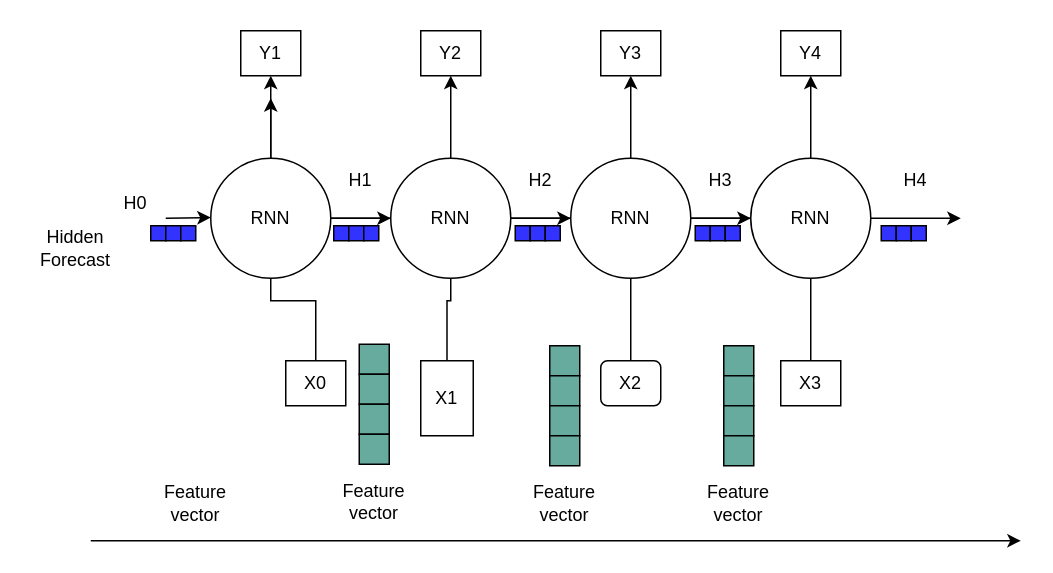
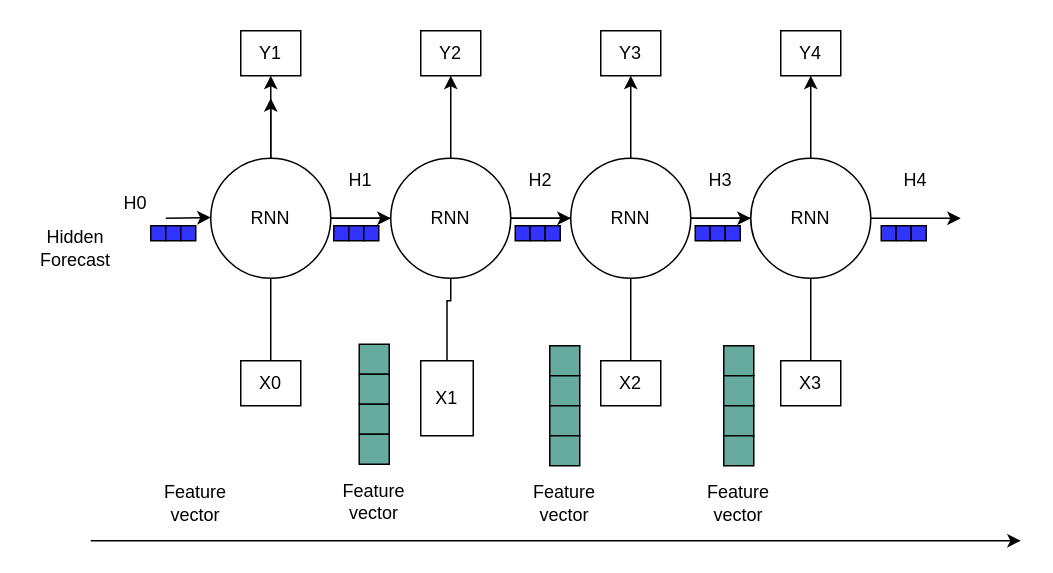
(316, 383) -> (271, 383)
(631, 383) -> (631, 383)
